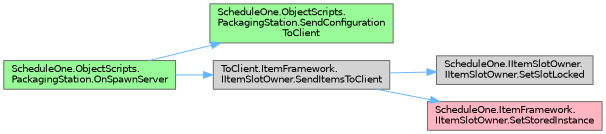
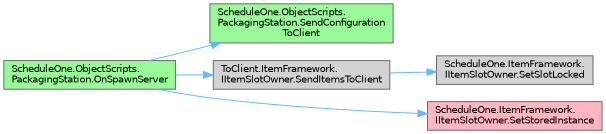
(515, 70) -> (515, 70)
(403, 94) -> (287, 106)
